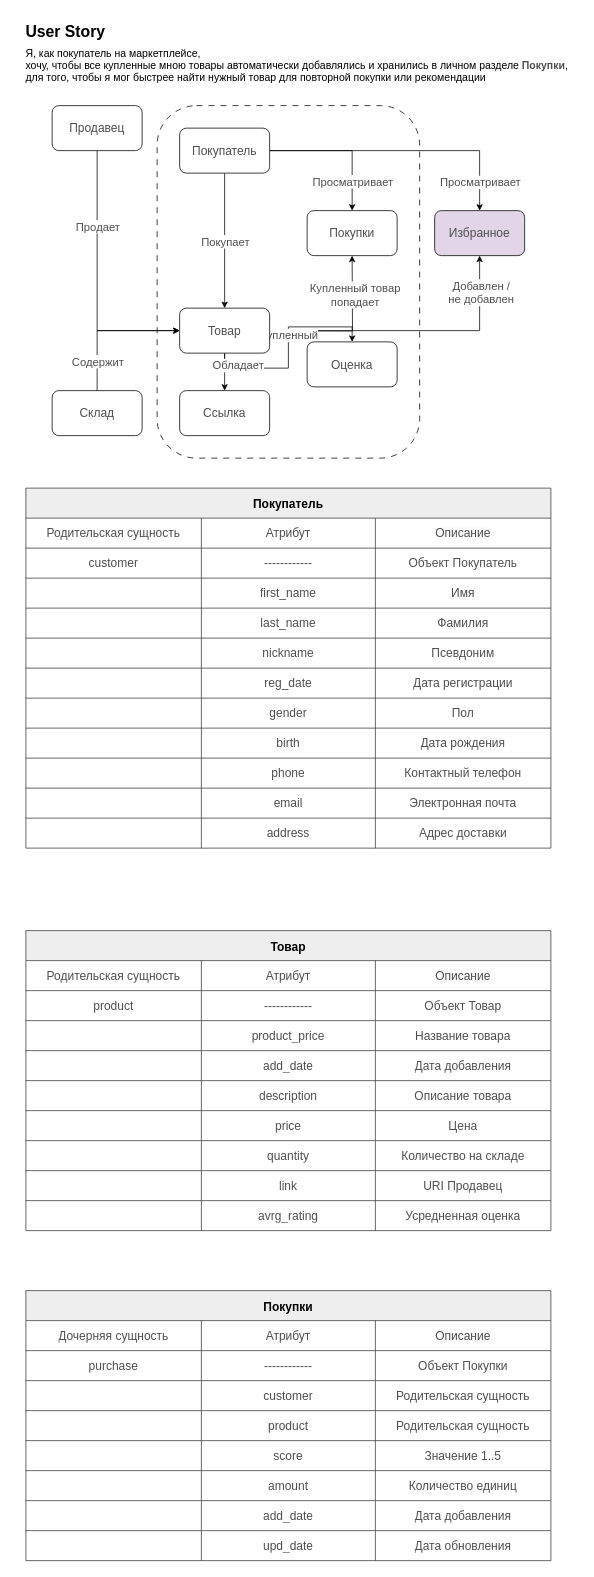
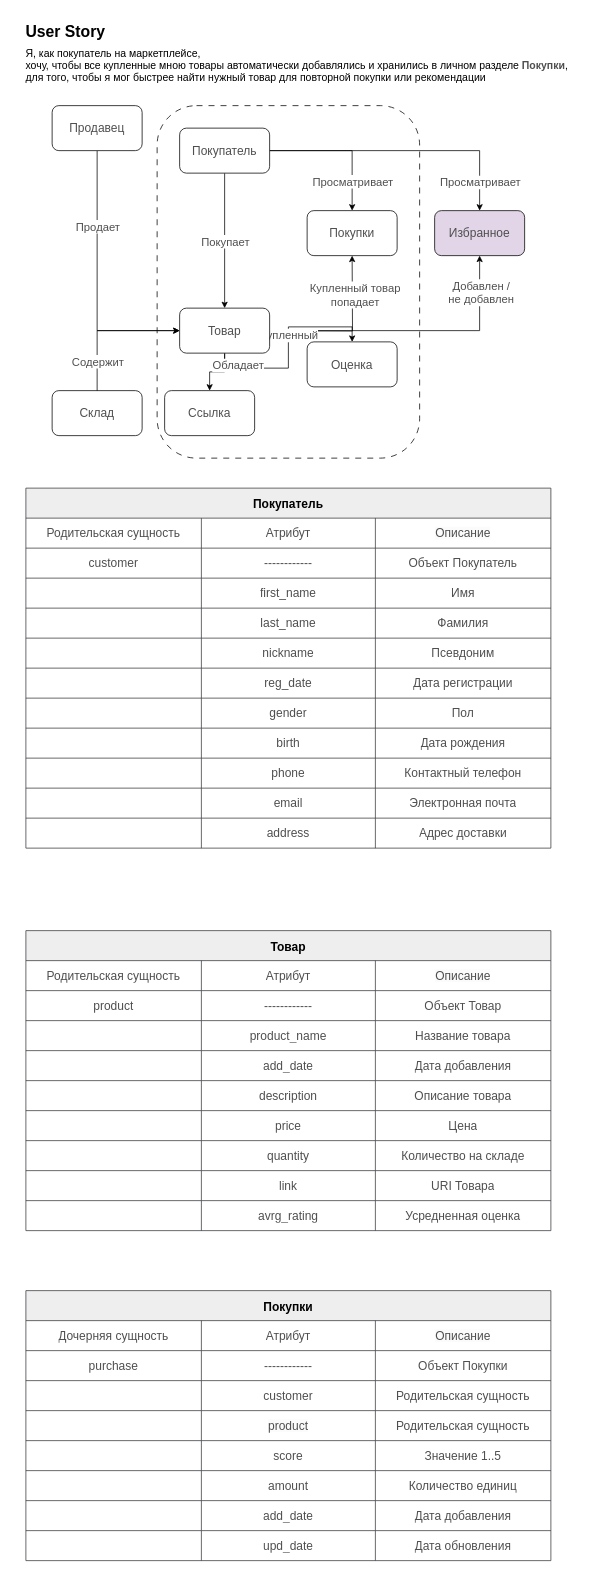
(225, 413) -> (210, 413)
(288, 1035) -> (288, 1035)
(463, 1185) -> (463, 1185)
